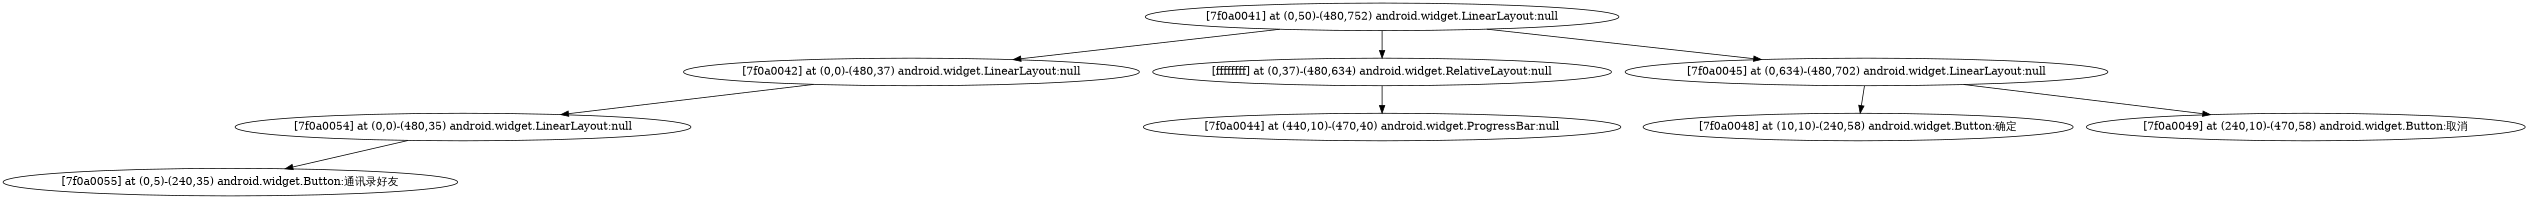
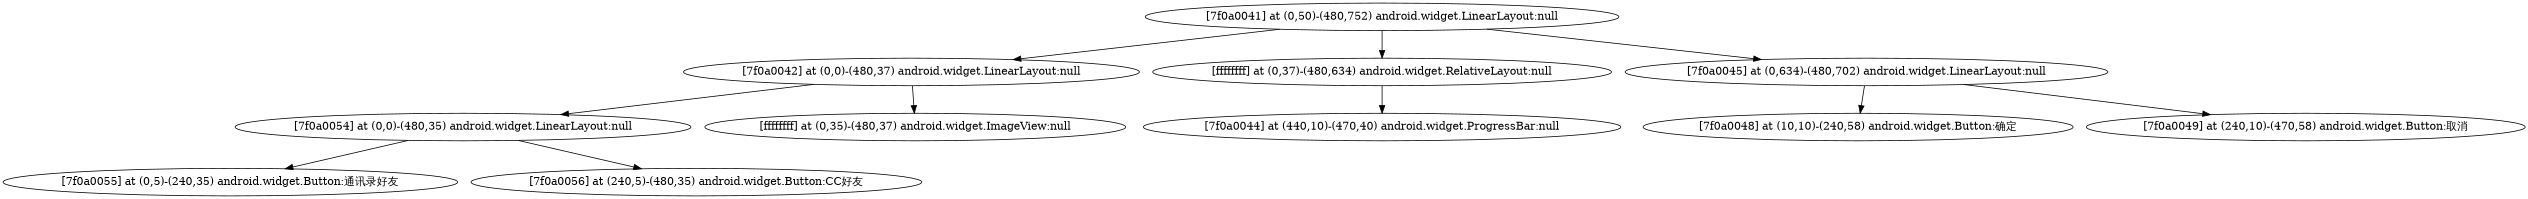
none -> (915, 127)
none -> (696, 182)
